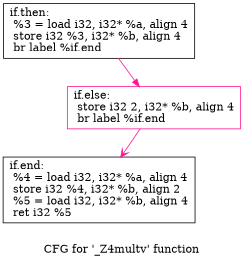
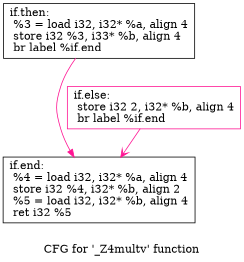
(96, 36) -> (96, 36)
(126, 69) -> (57, 103)
